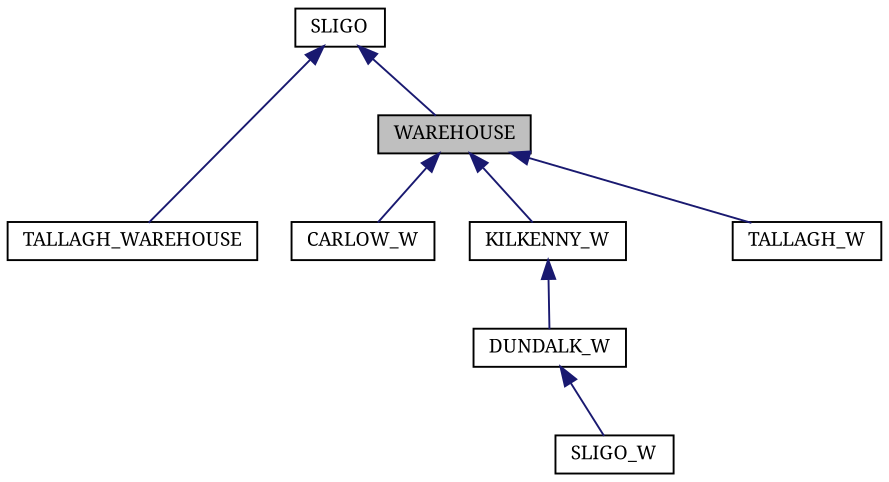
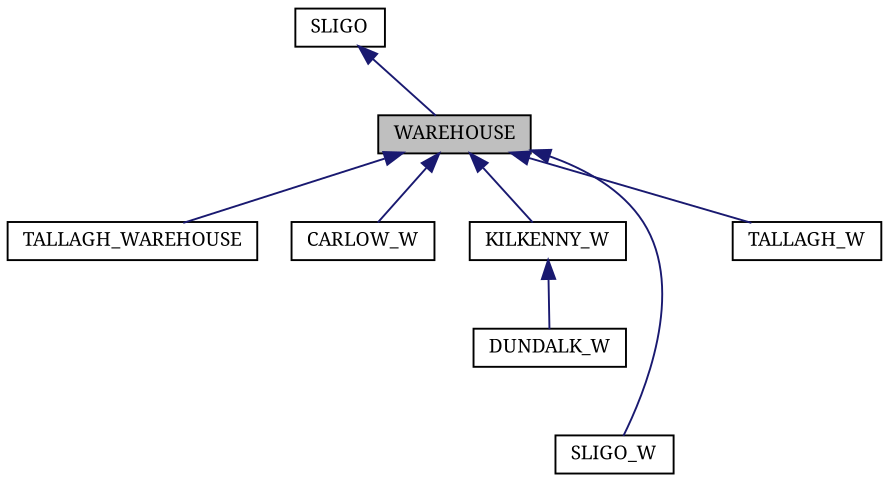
(229, 141) -> (284, 191)
(587, 409) -> (660, 272)
